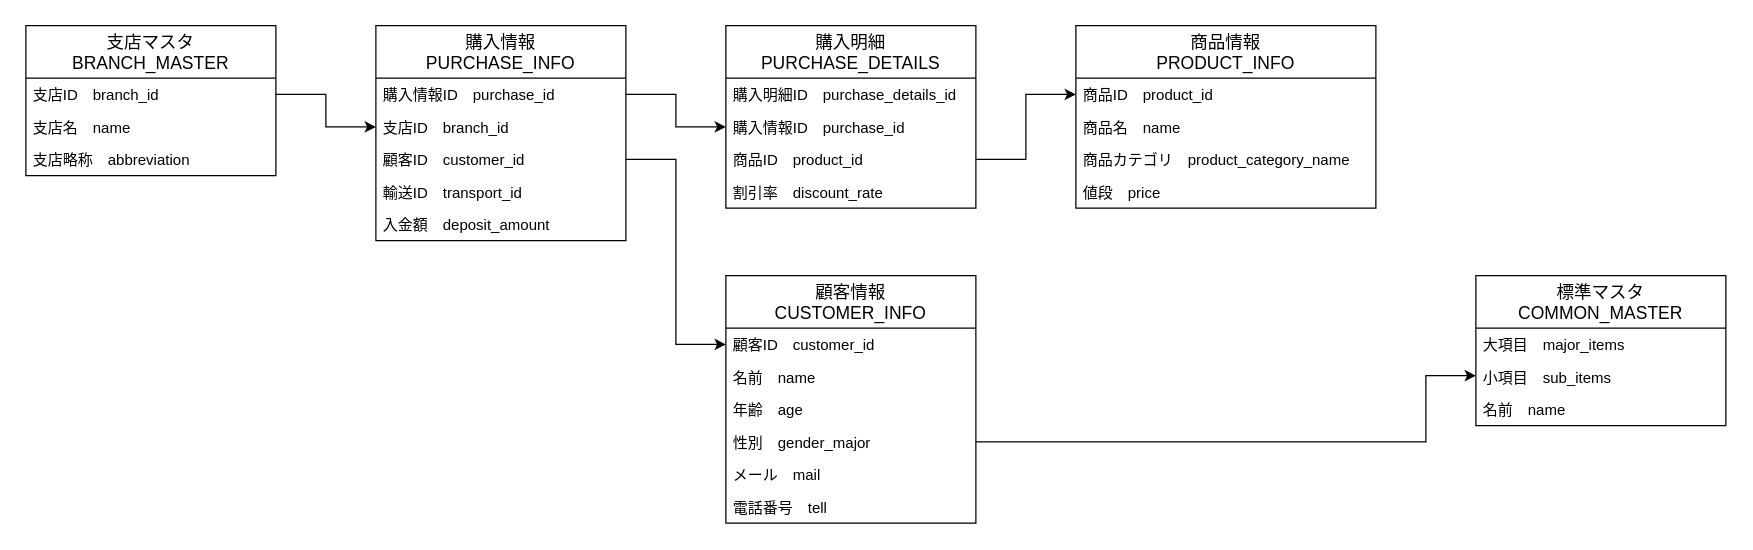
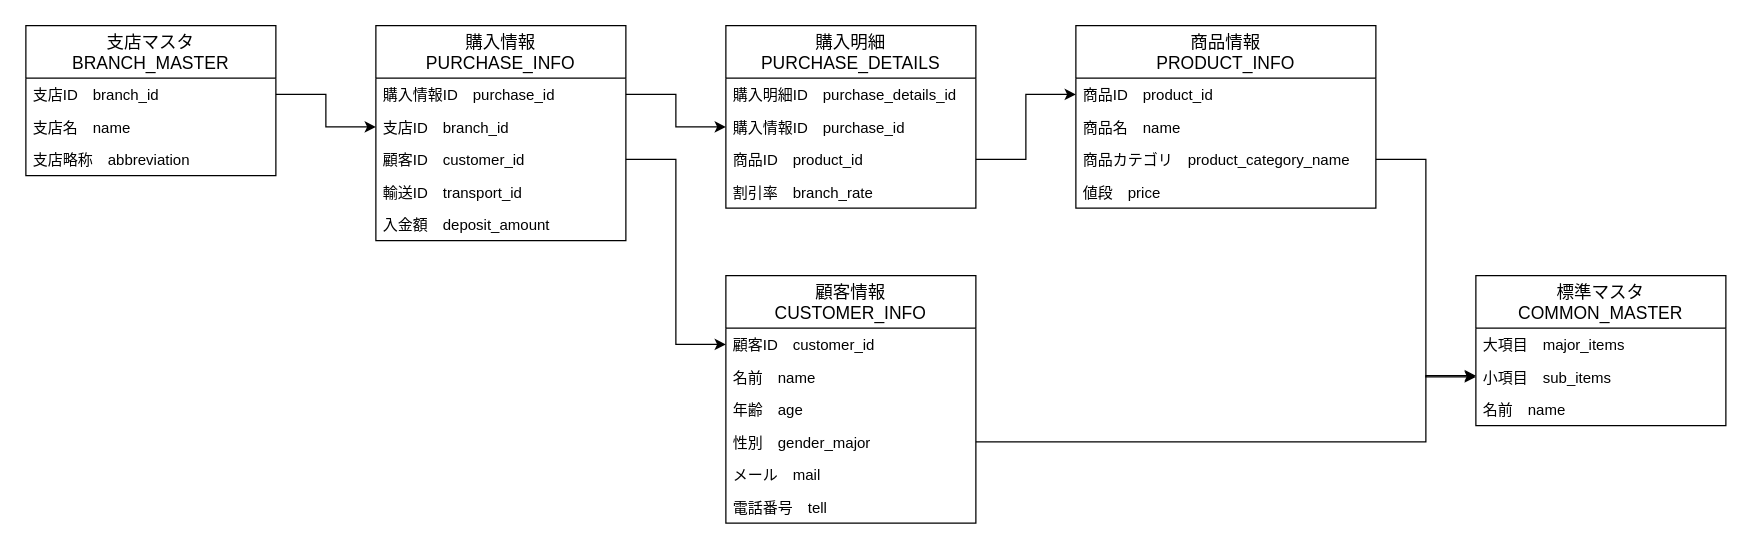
(815, 193) -> (809, 193)
none -> (1426, 242)
